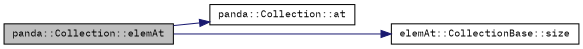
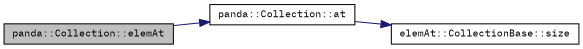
(277, 34) -> (368, 23)
